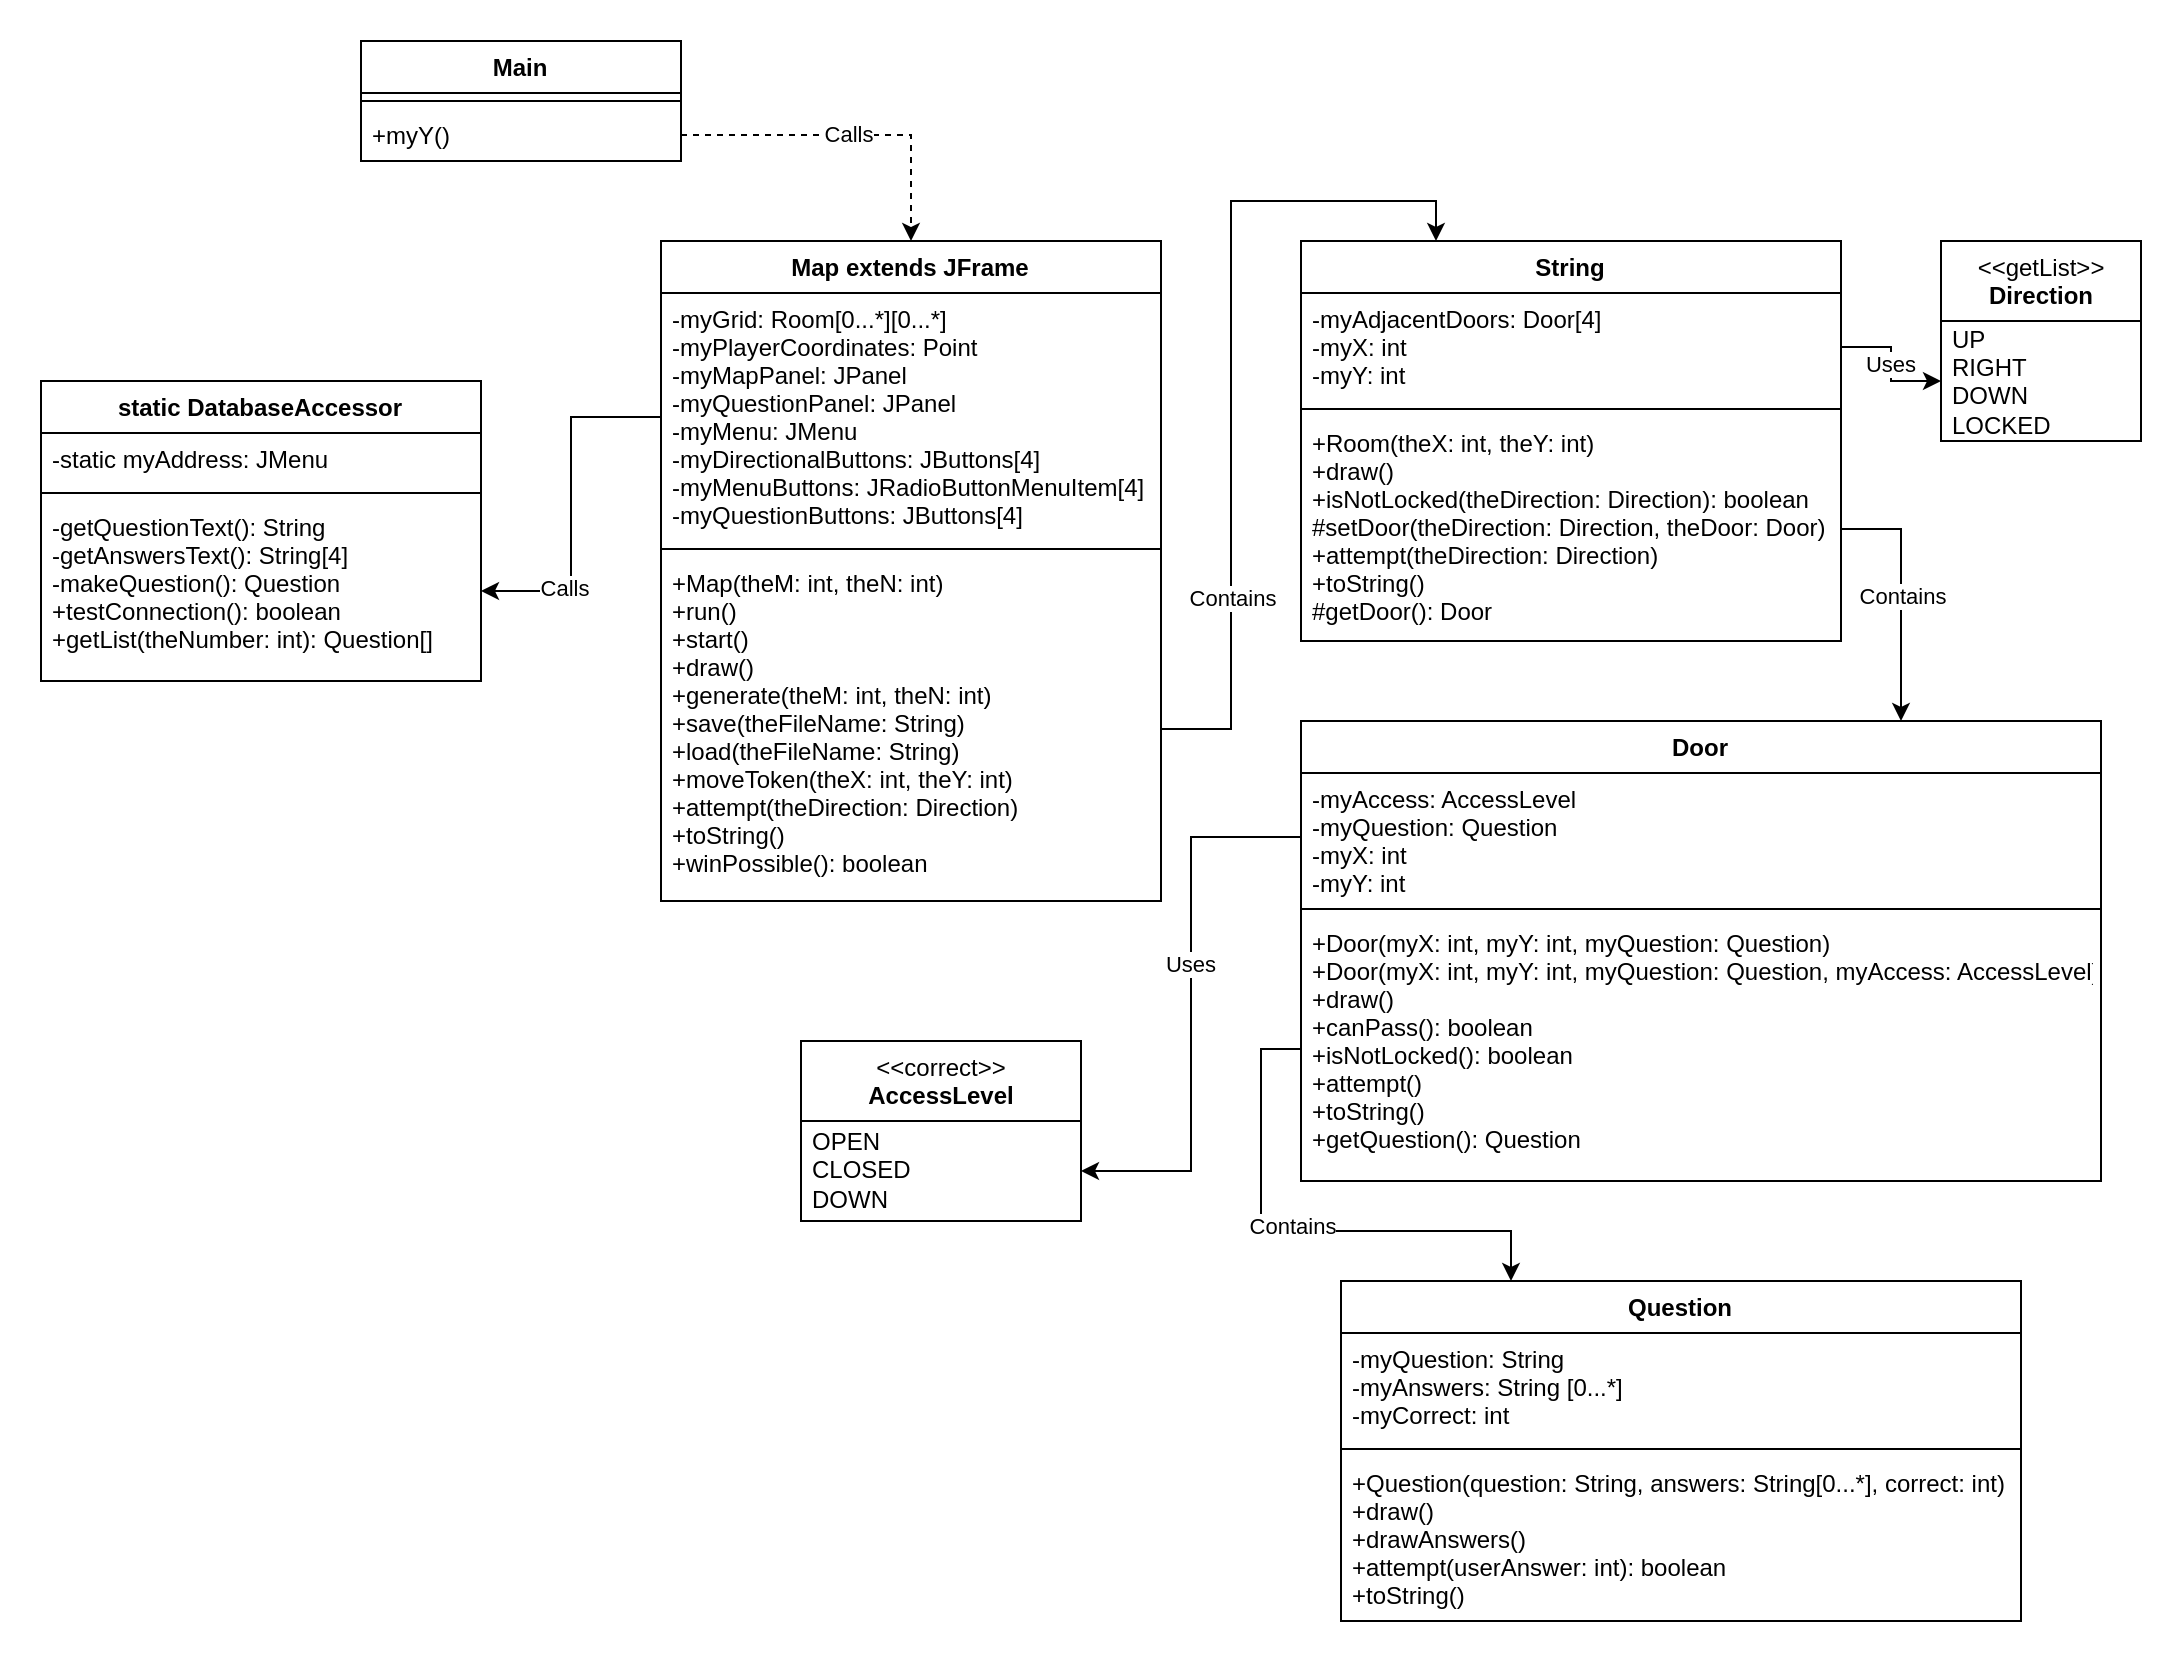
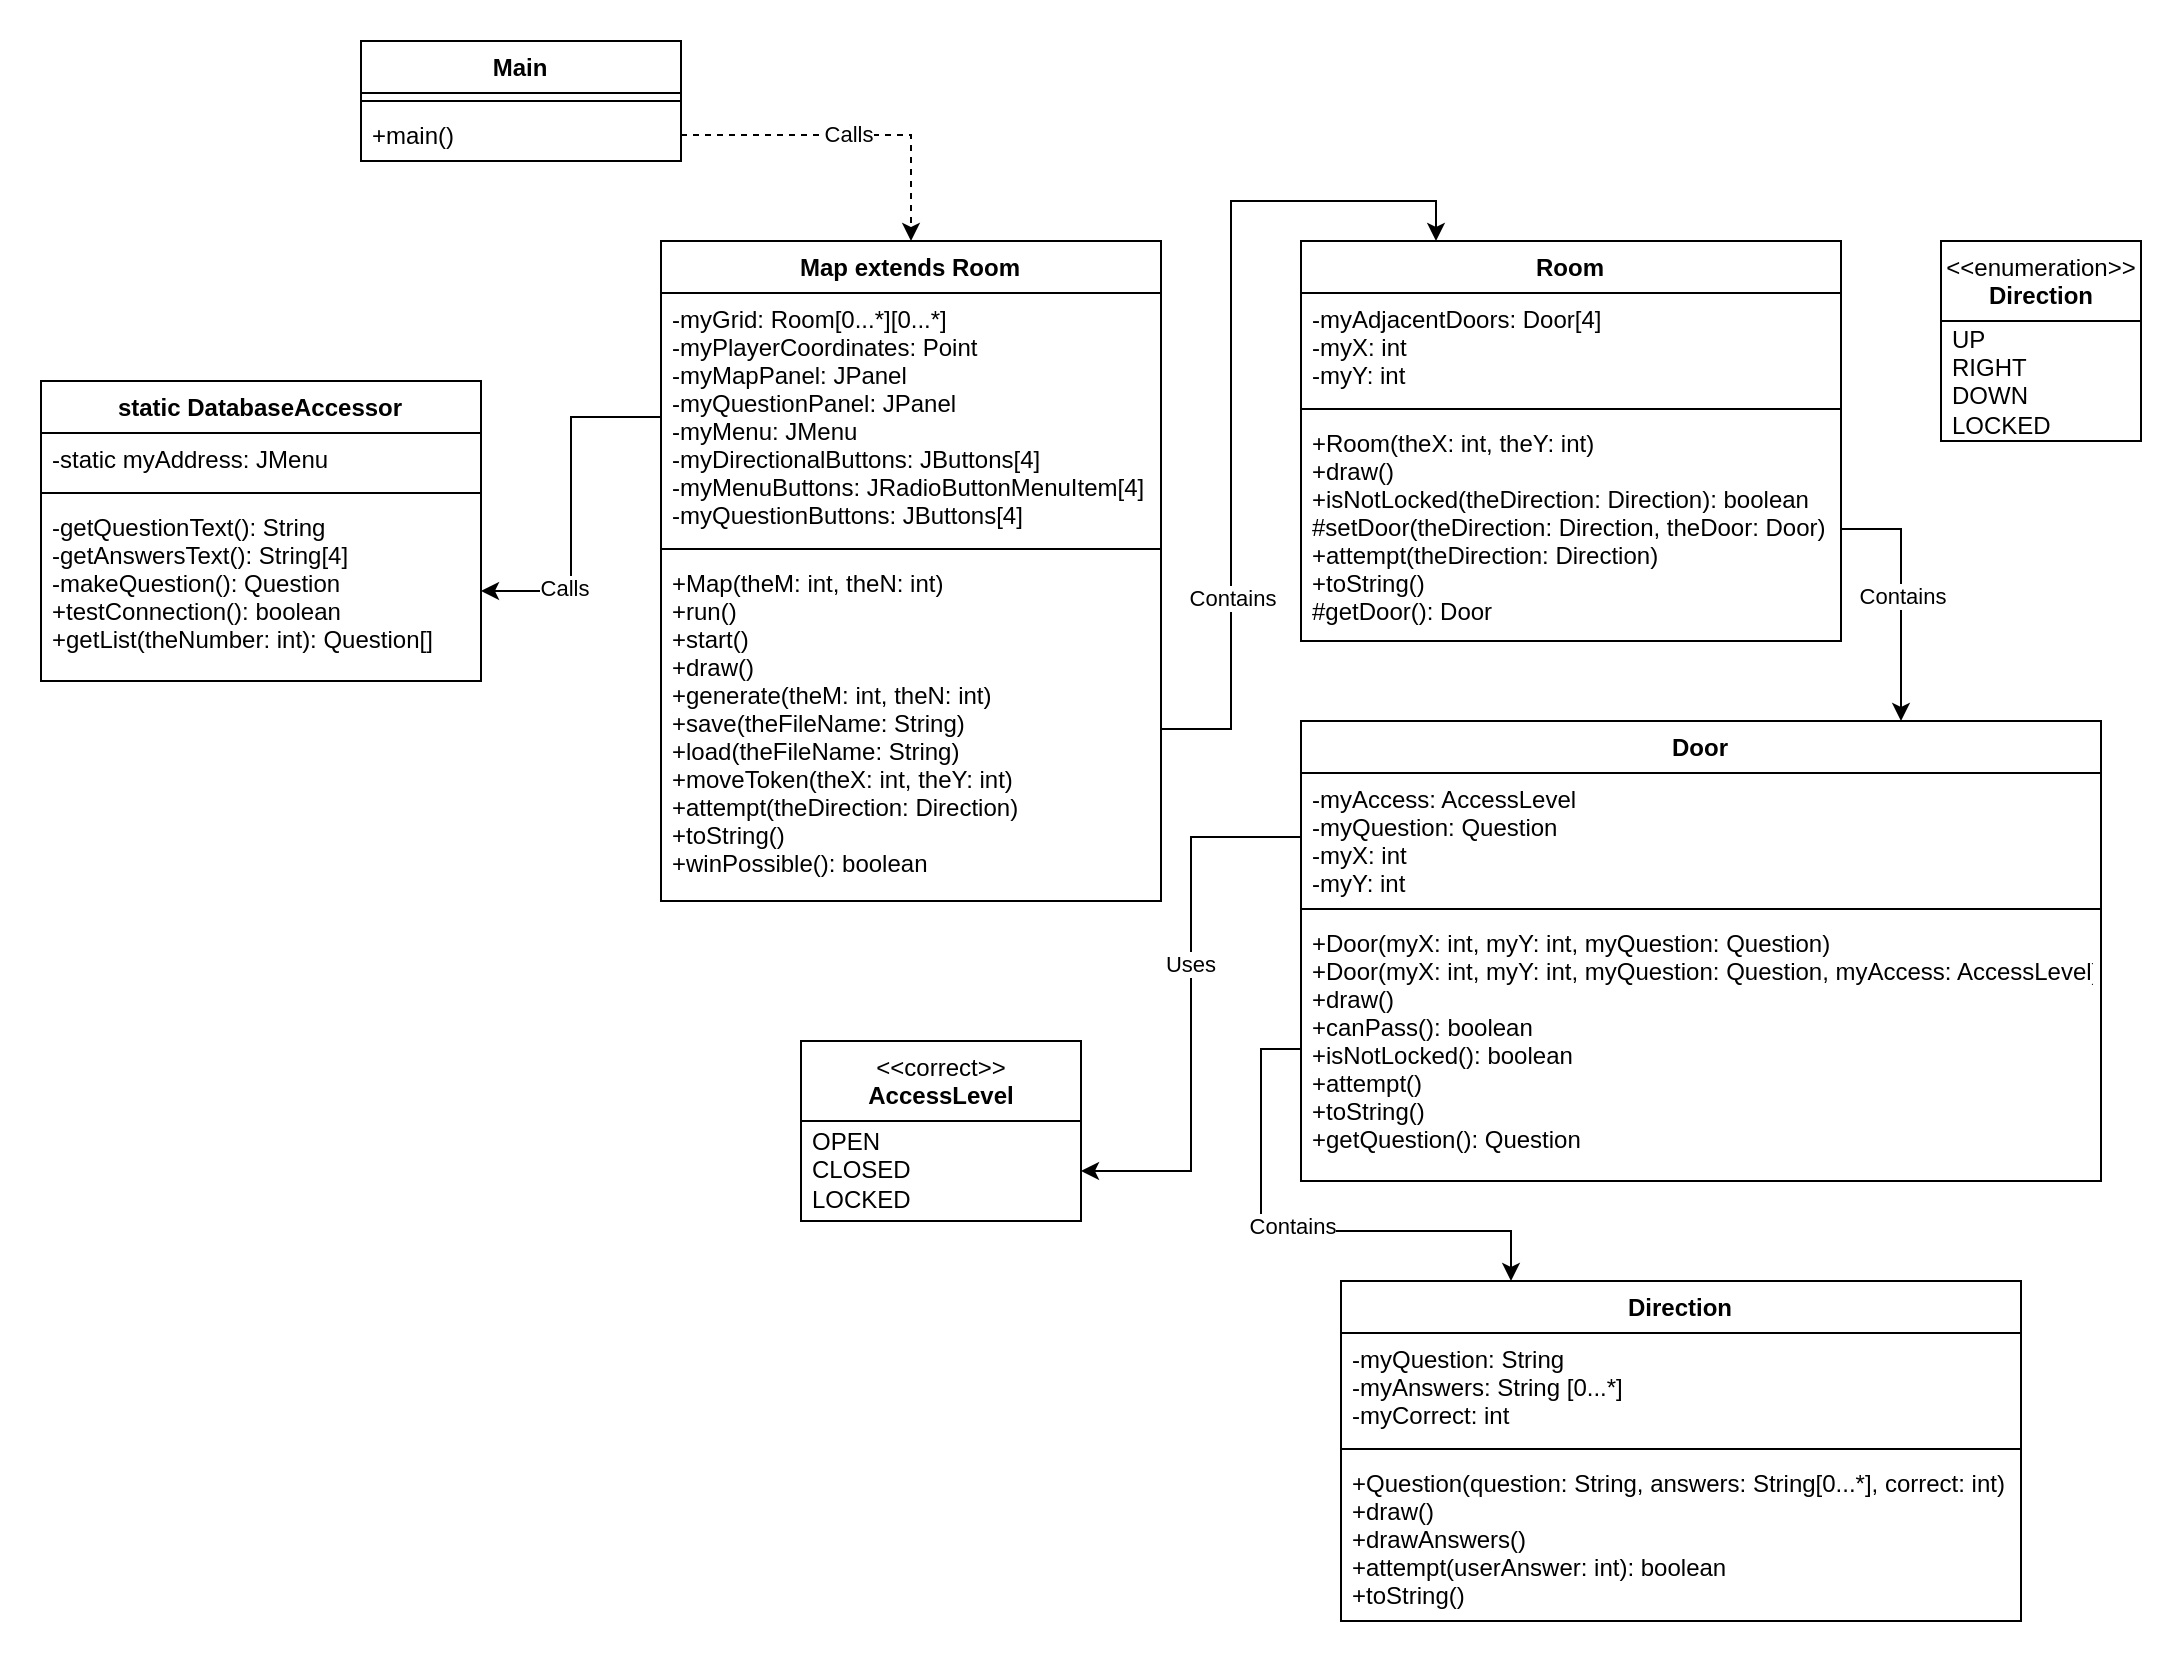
(412, 136) -> (416, 136)
(910, 268) -> (910, 268)
(1570, 268) -> (1570, 268)
(2042, 284) -> (2042, 284)
(1891, 359) -> none
(853, 1171) -> (853, 1171)
(1680, 1308) -> (1680, 1308)
